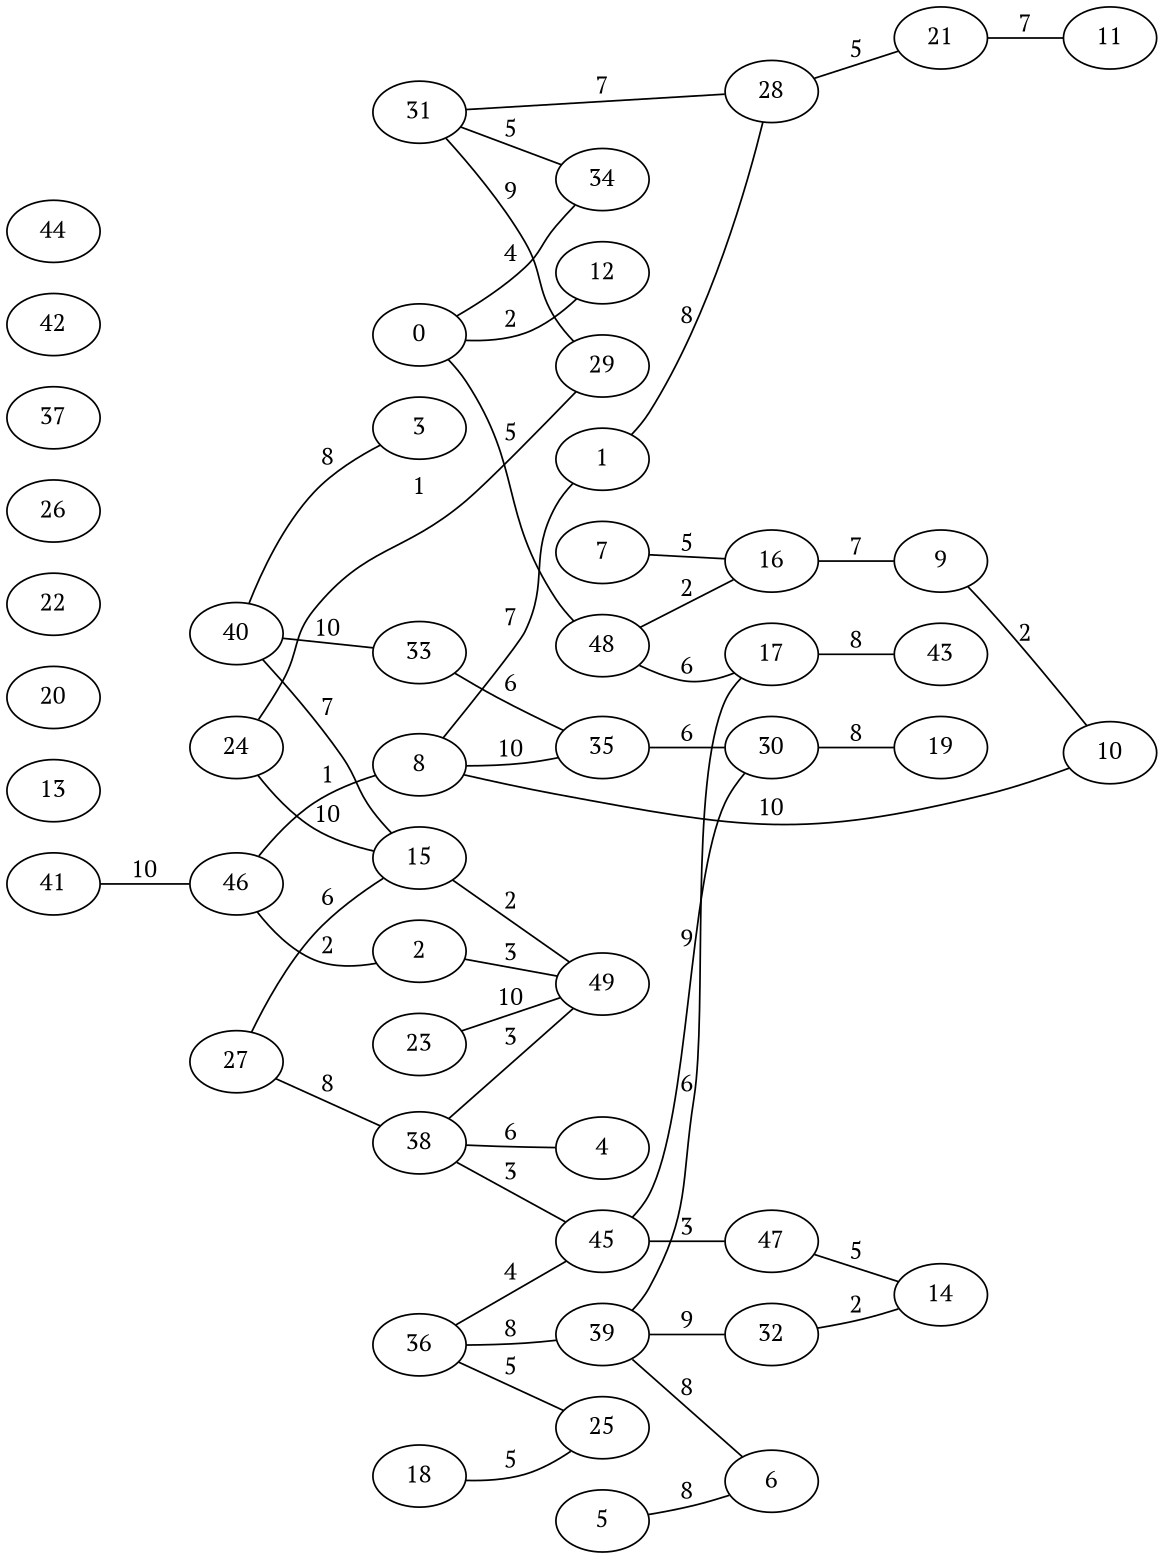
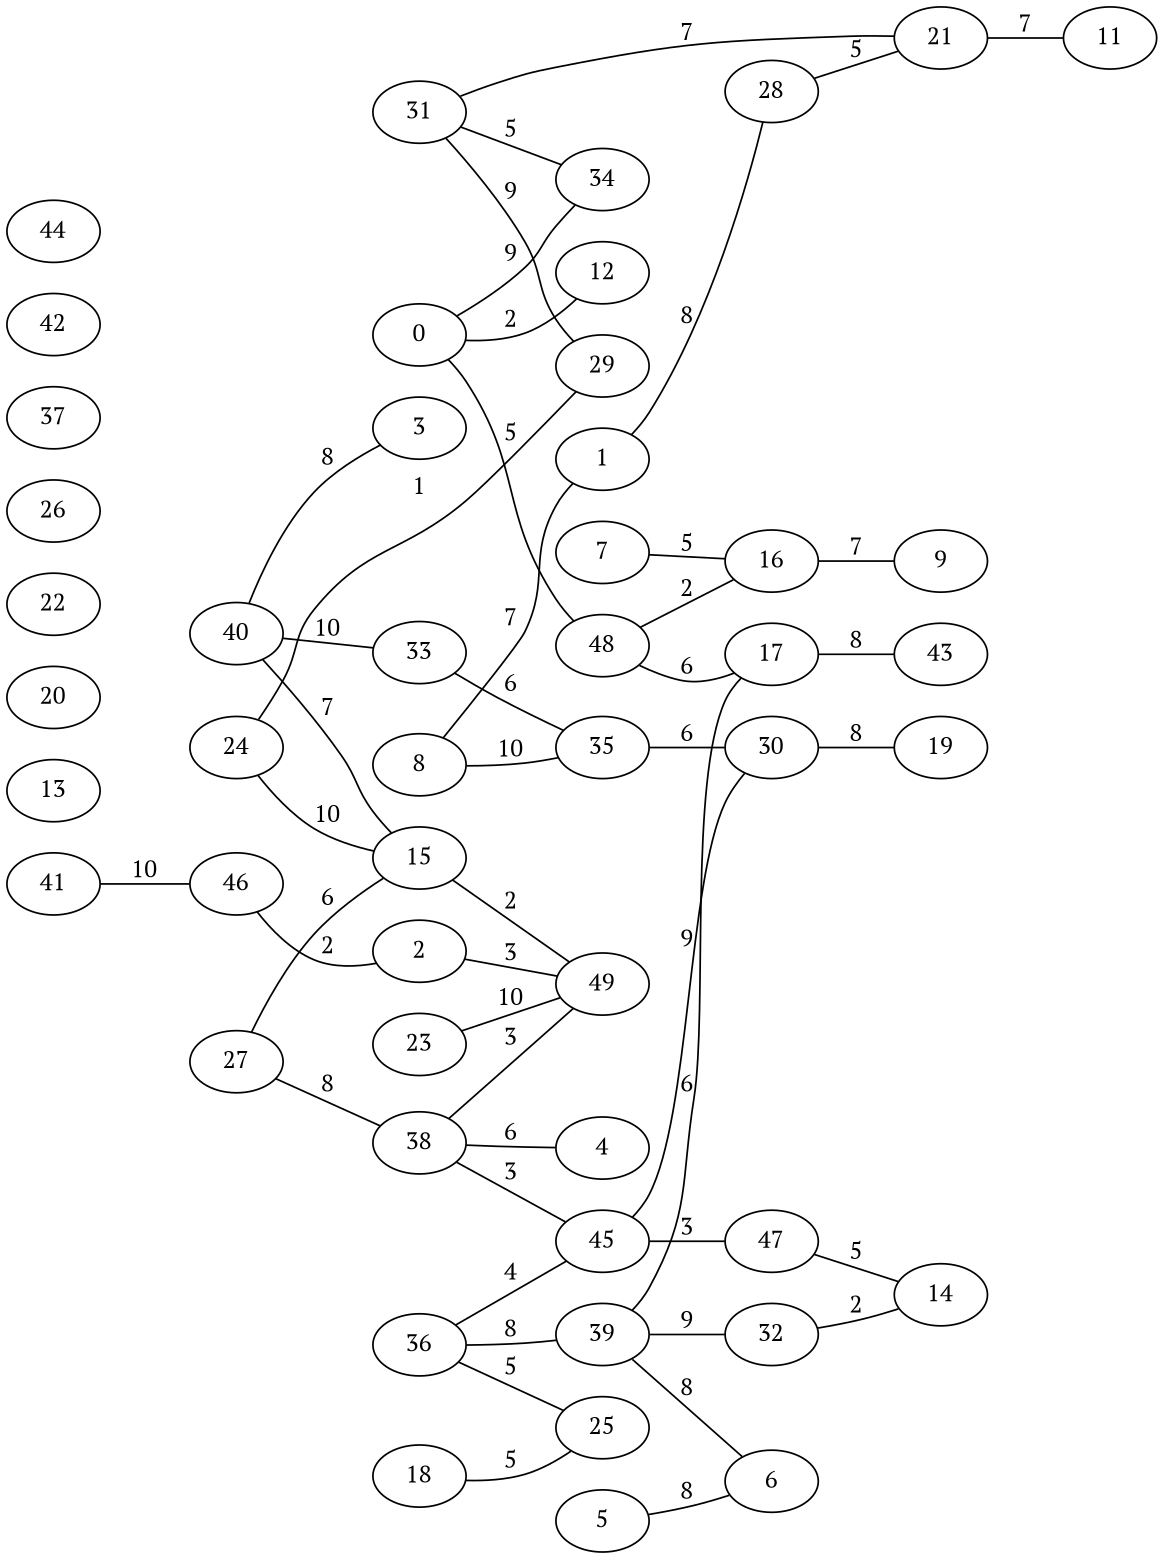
(595, 102) -> (674, 47)
(511, 255) -> (511, 255)
(1110, 753) -> none
(310, 806) -> none
